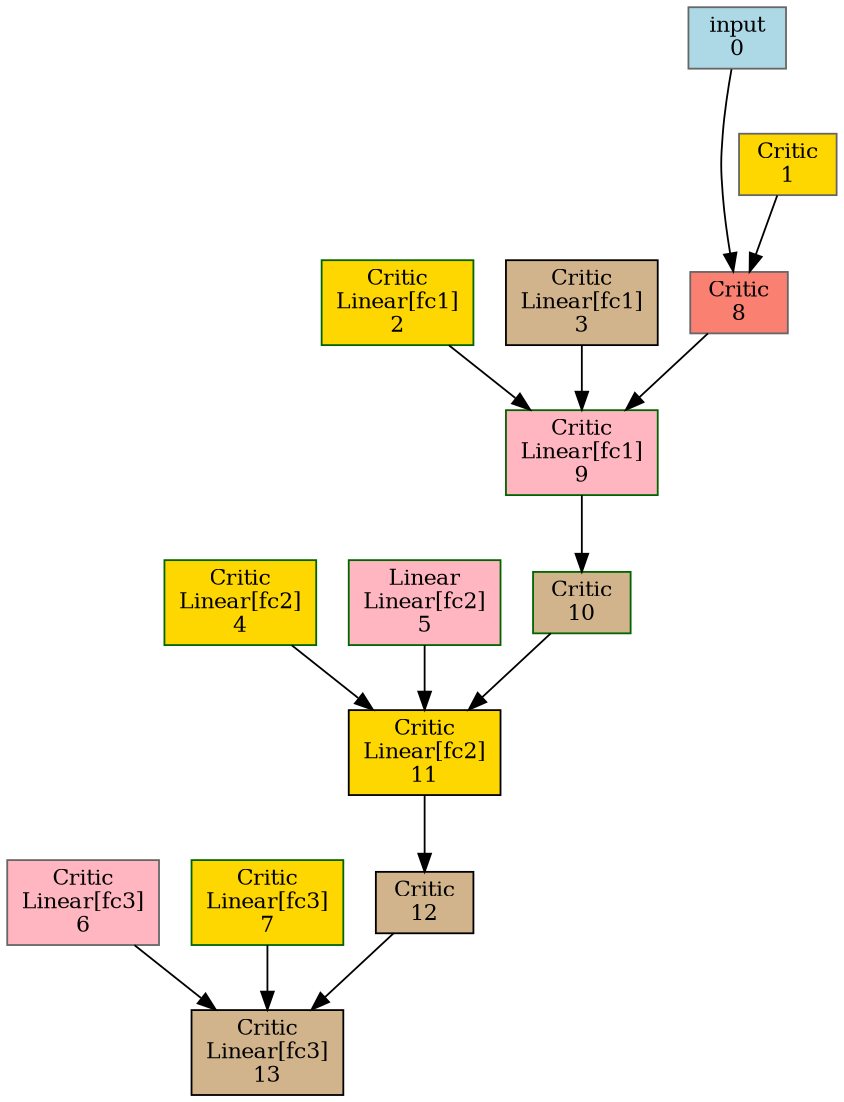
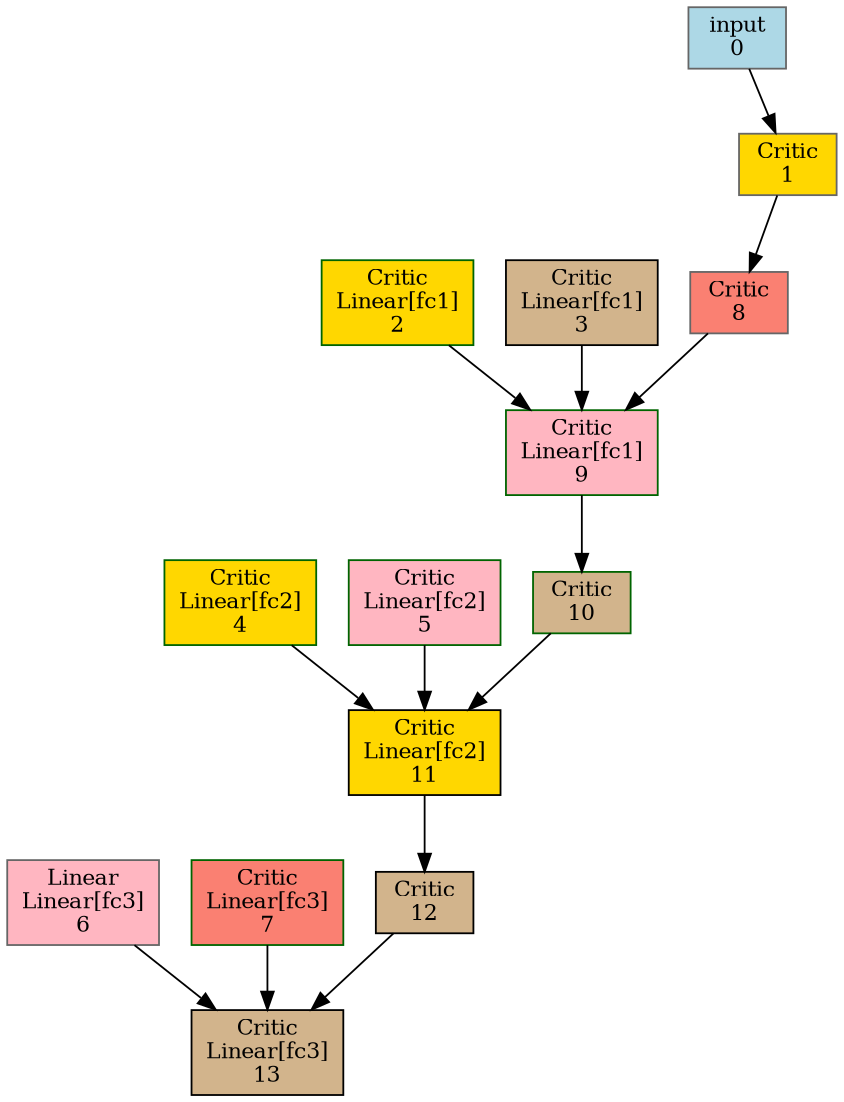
(721, 161) -> (759, 92)
(425, 603) -> (425, 603)
(83, 903) -> (83, 903)
(267, 903) -> (267, 903)
